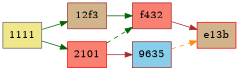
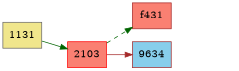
(87, 16) -> none
(152, 16) -> (152, 16)
(22, 35) -> (22, 35)
(217, 35) -> none
(87, 55) -> (87, 55)
(152, 55) -> (152, 55)
